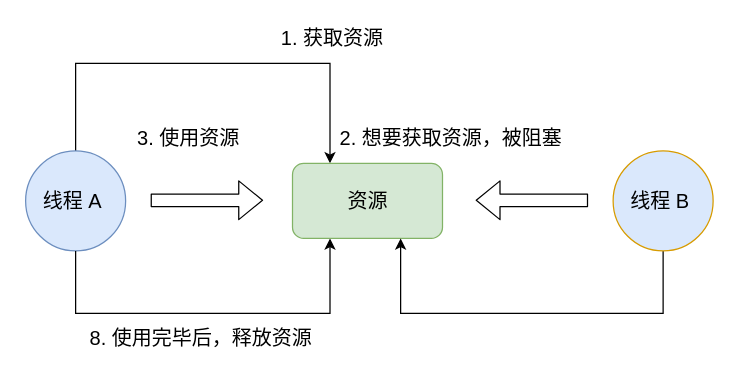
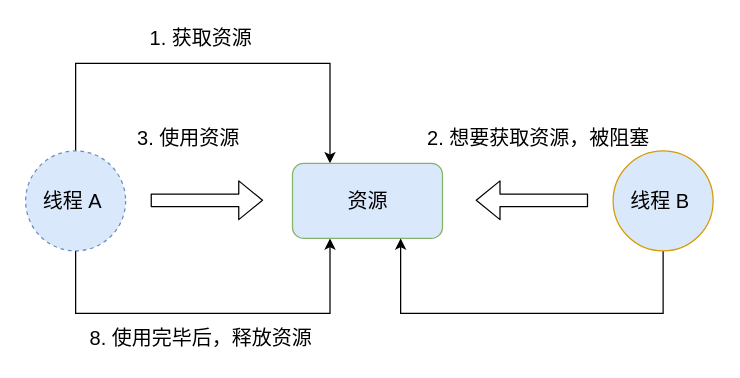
(332, 38) -> (201, 38)
(451, 138) -> (538, 138)
(76, 201) -> (76, 201)
(368, 201) -> (368, 201)
